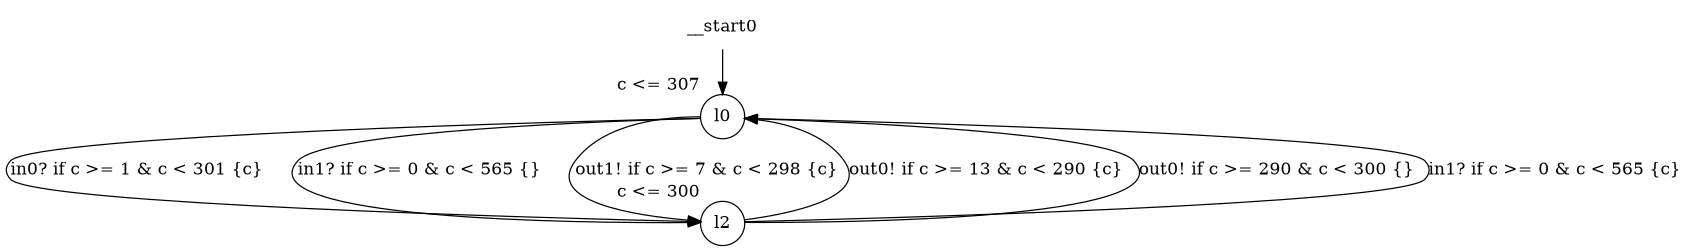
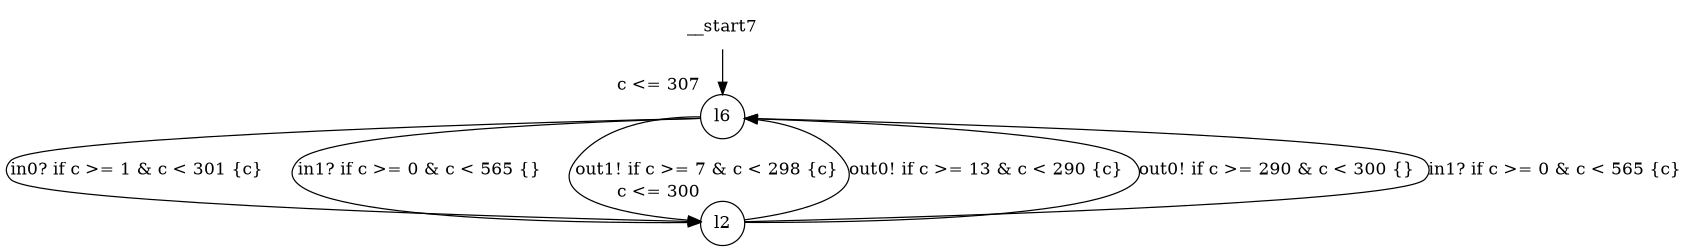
(723, 27) -> (723, 27)
(723, 117) -> (723, 117)
